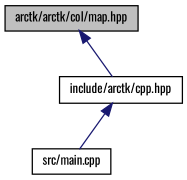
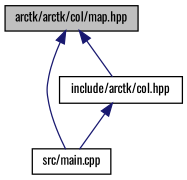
(121, 90) -> (121, 90)
none -> (48, 96)
